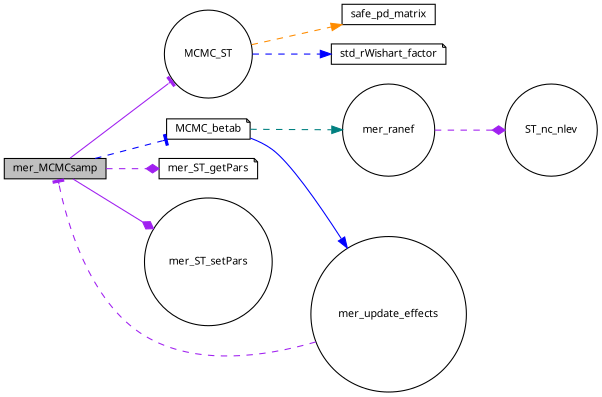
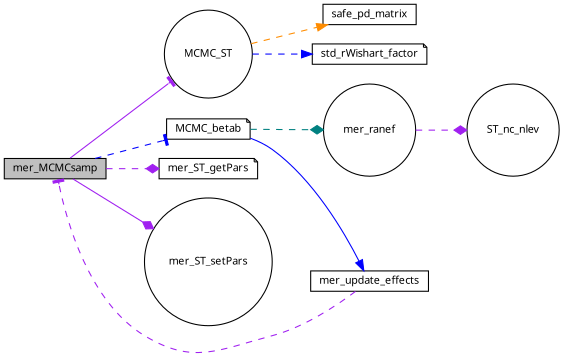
(291, 130) -> (280, 130)
(389, 314) -> (370, 281)
